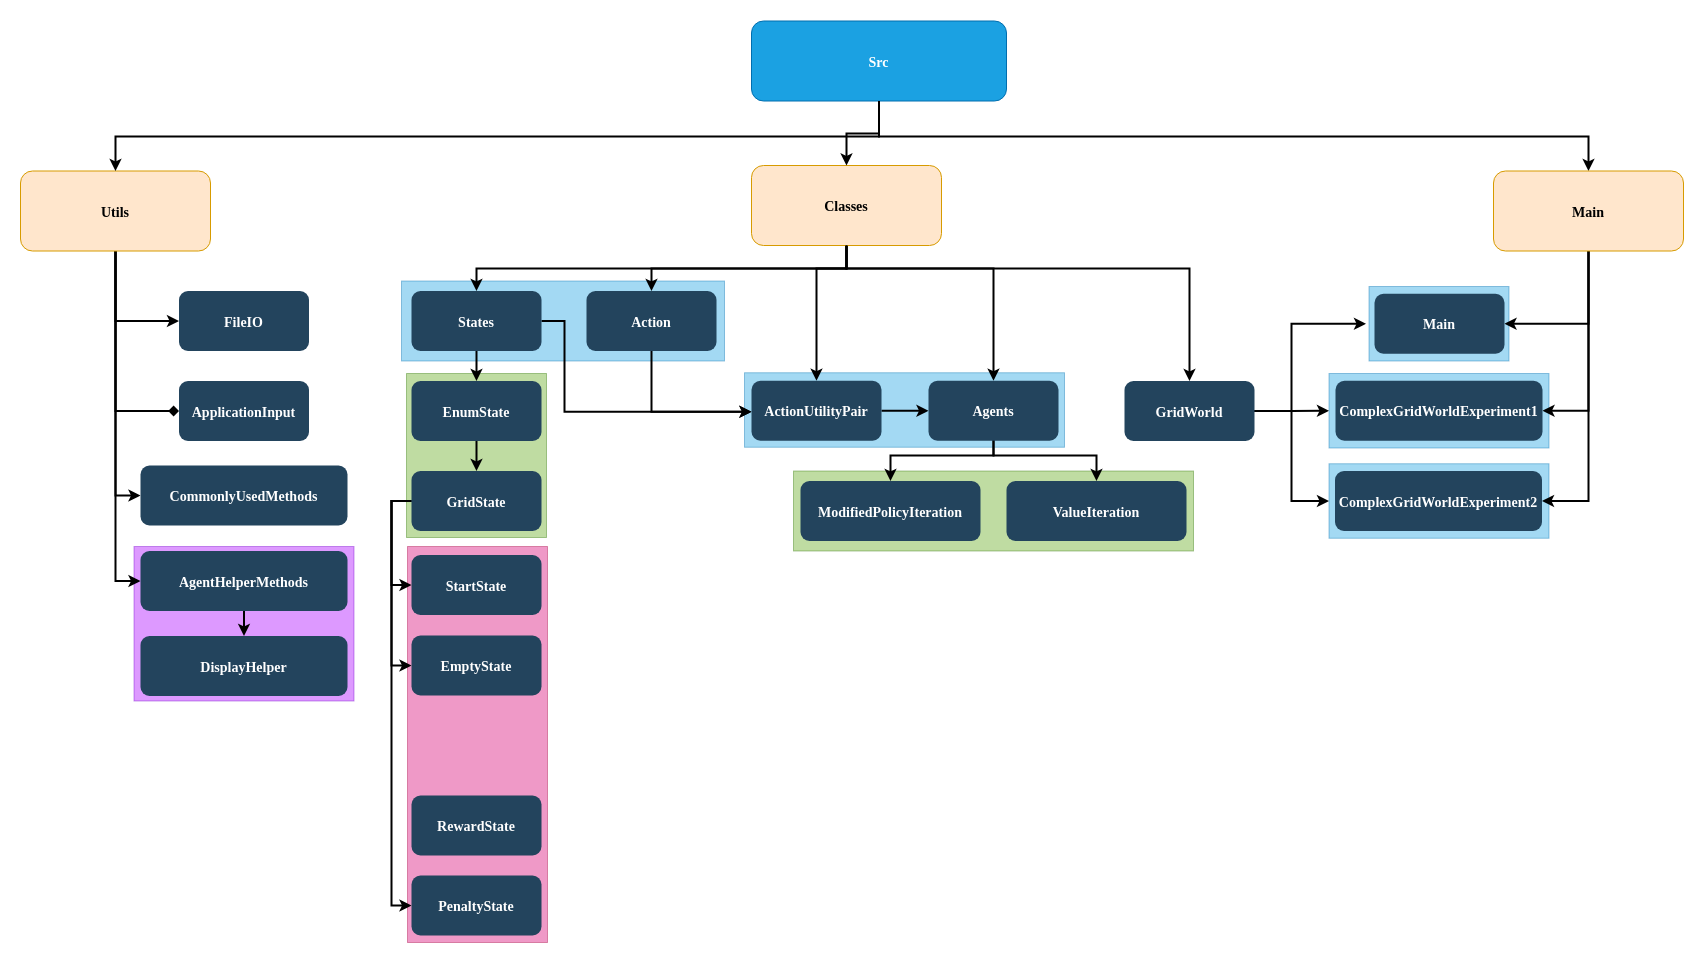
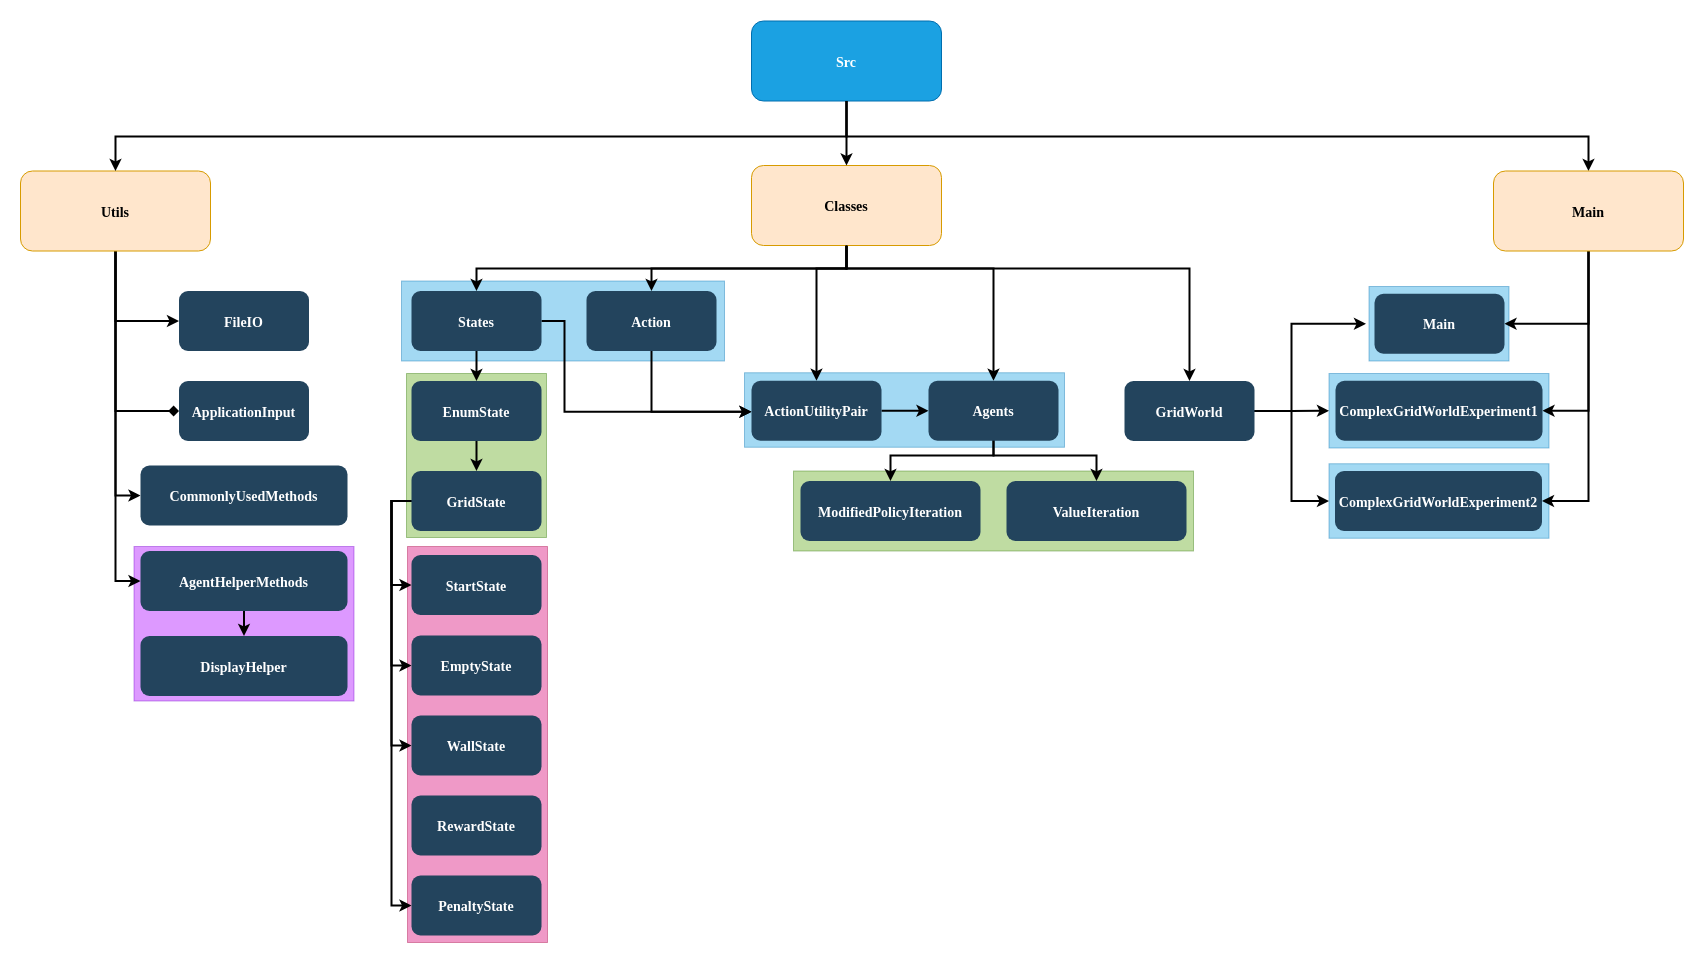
(879, 61) -> (847, 61)
none -> (398, 746)
none -> (477, 746)
